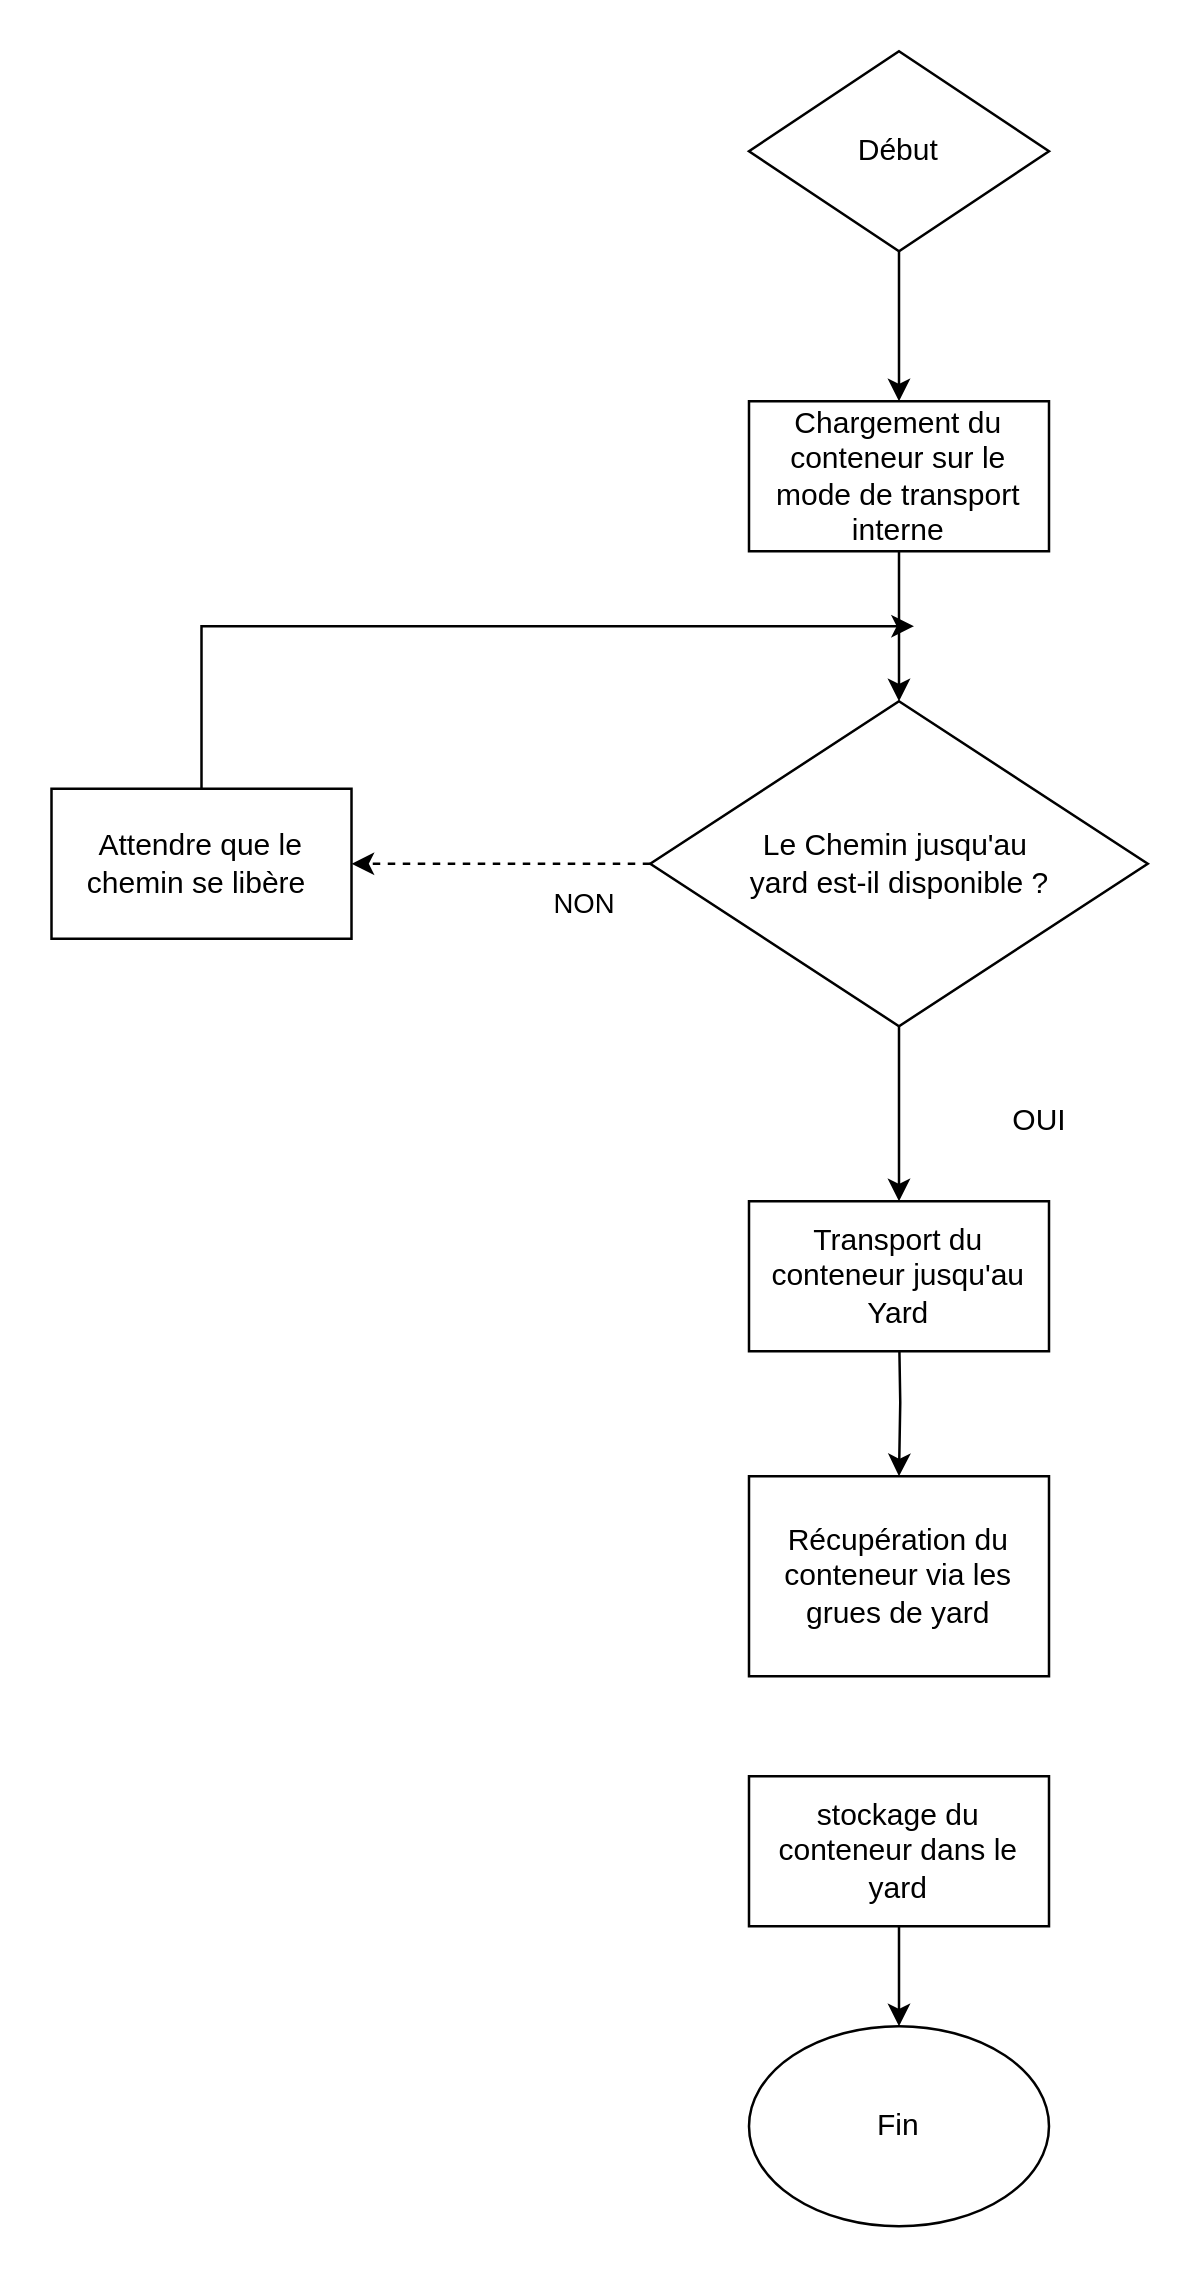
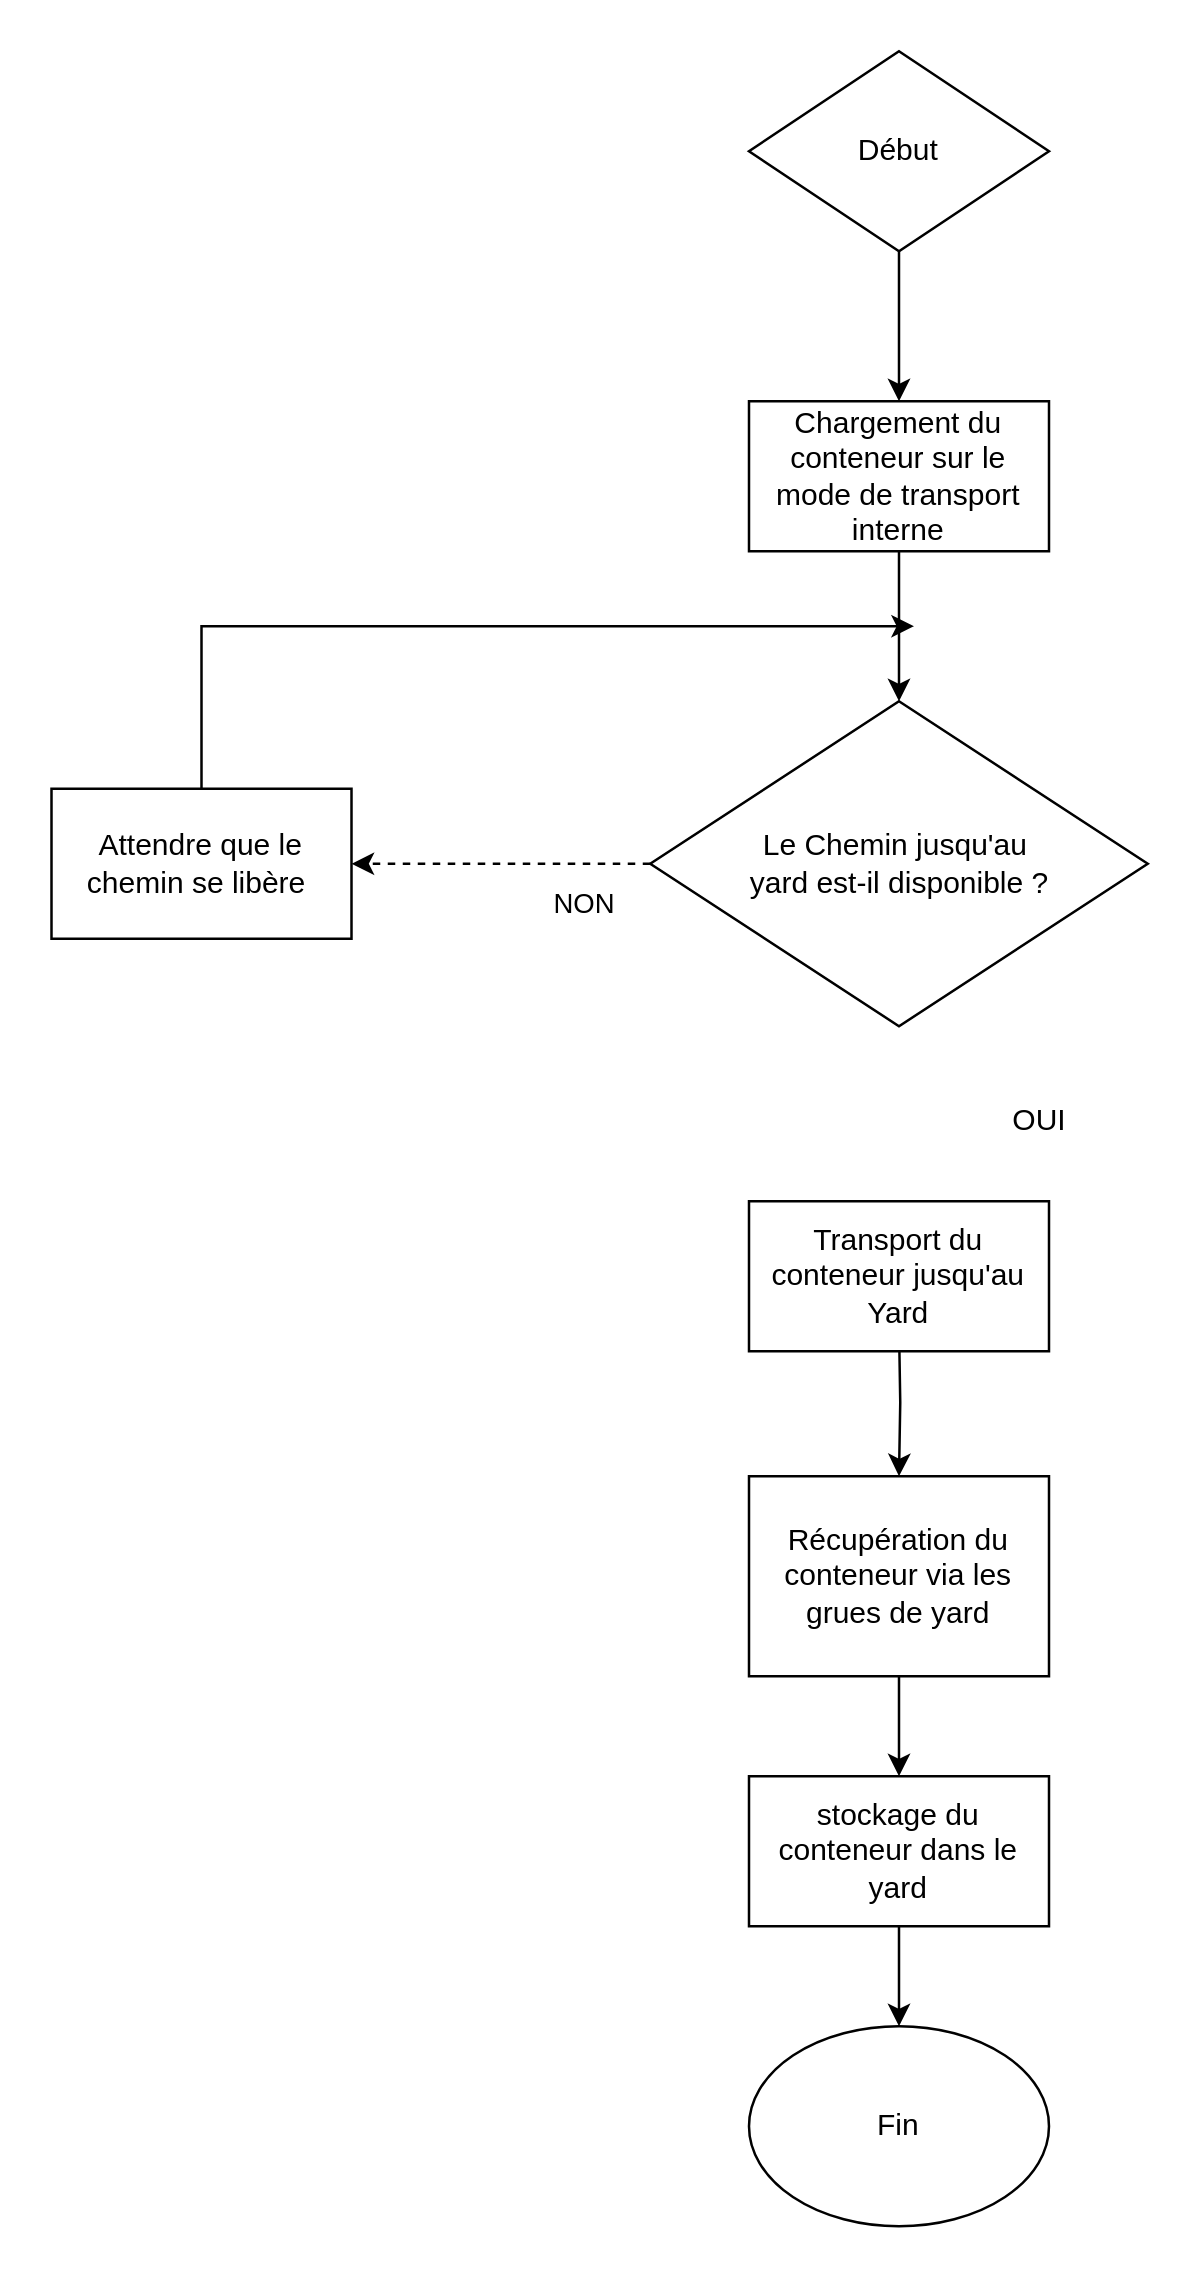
(899, 1105) -> none
none -> (899, 1718)
